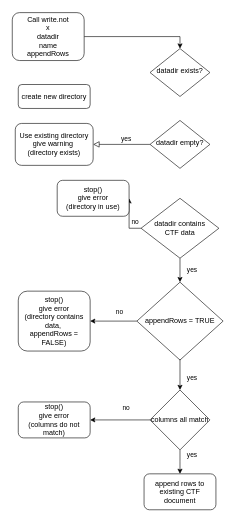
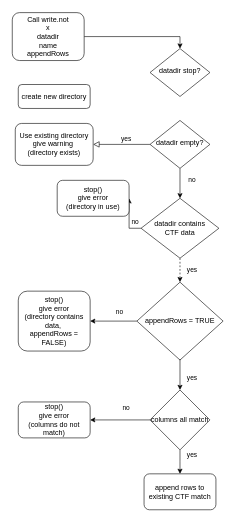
(180, 71) -> (180, 71)
none -> (180, 192)
(180, 267) -> (180, 267)
(180, 492) -> (180, 492)
